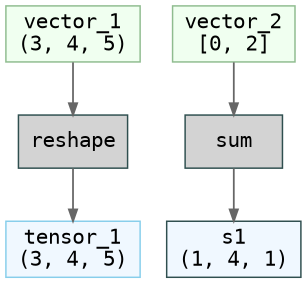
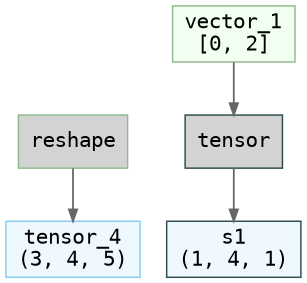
(73, 34) -> none
(234, 34) -> (234, 34)
(73, 142) -> (73, 142)
(234, 142) -> (234, 142)
(73, 249) -> (73, 249)
